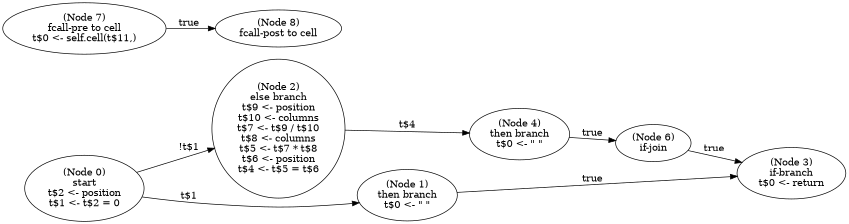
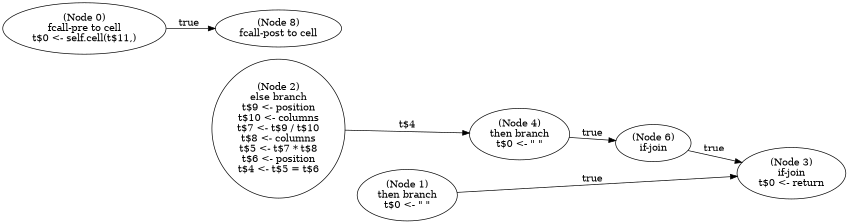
(84, 28) -> (84, 28)
(791, 173) -> (791, 173)
(84, 188) -> none
